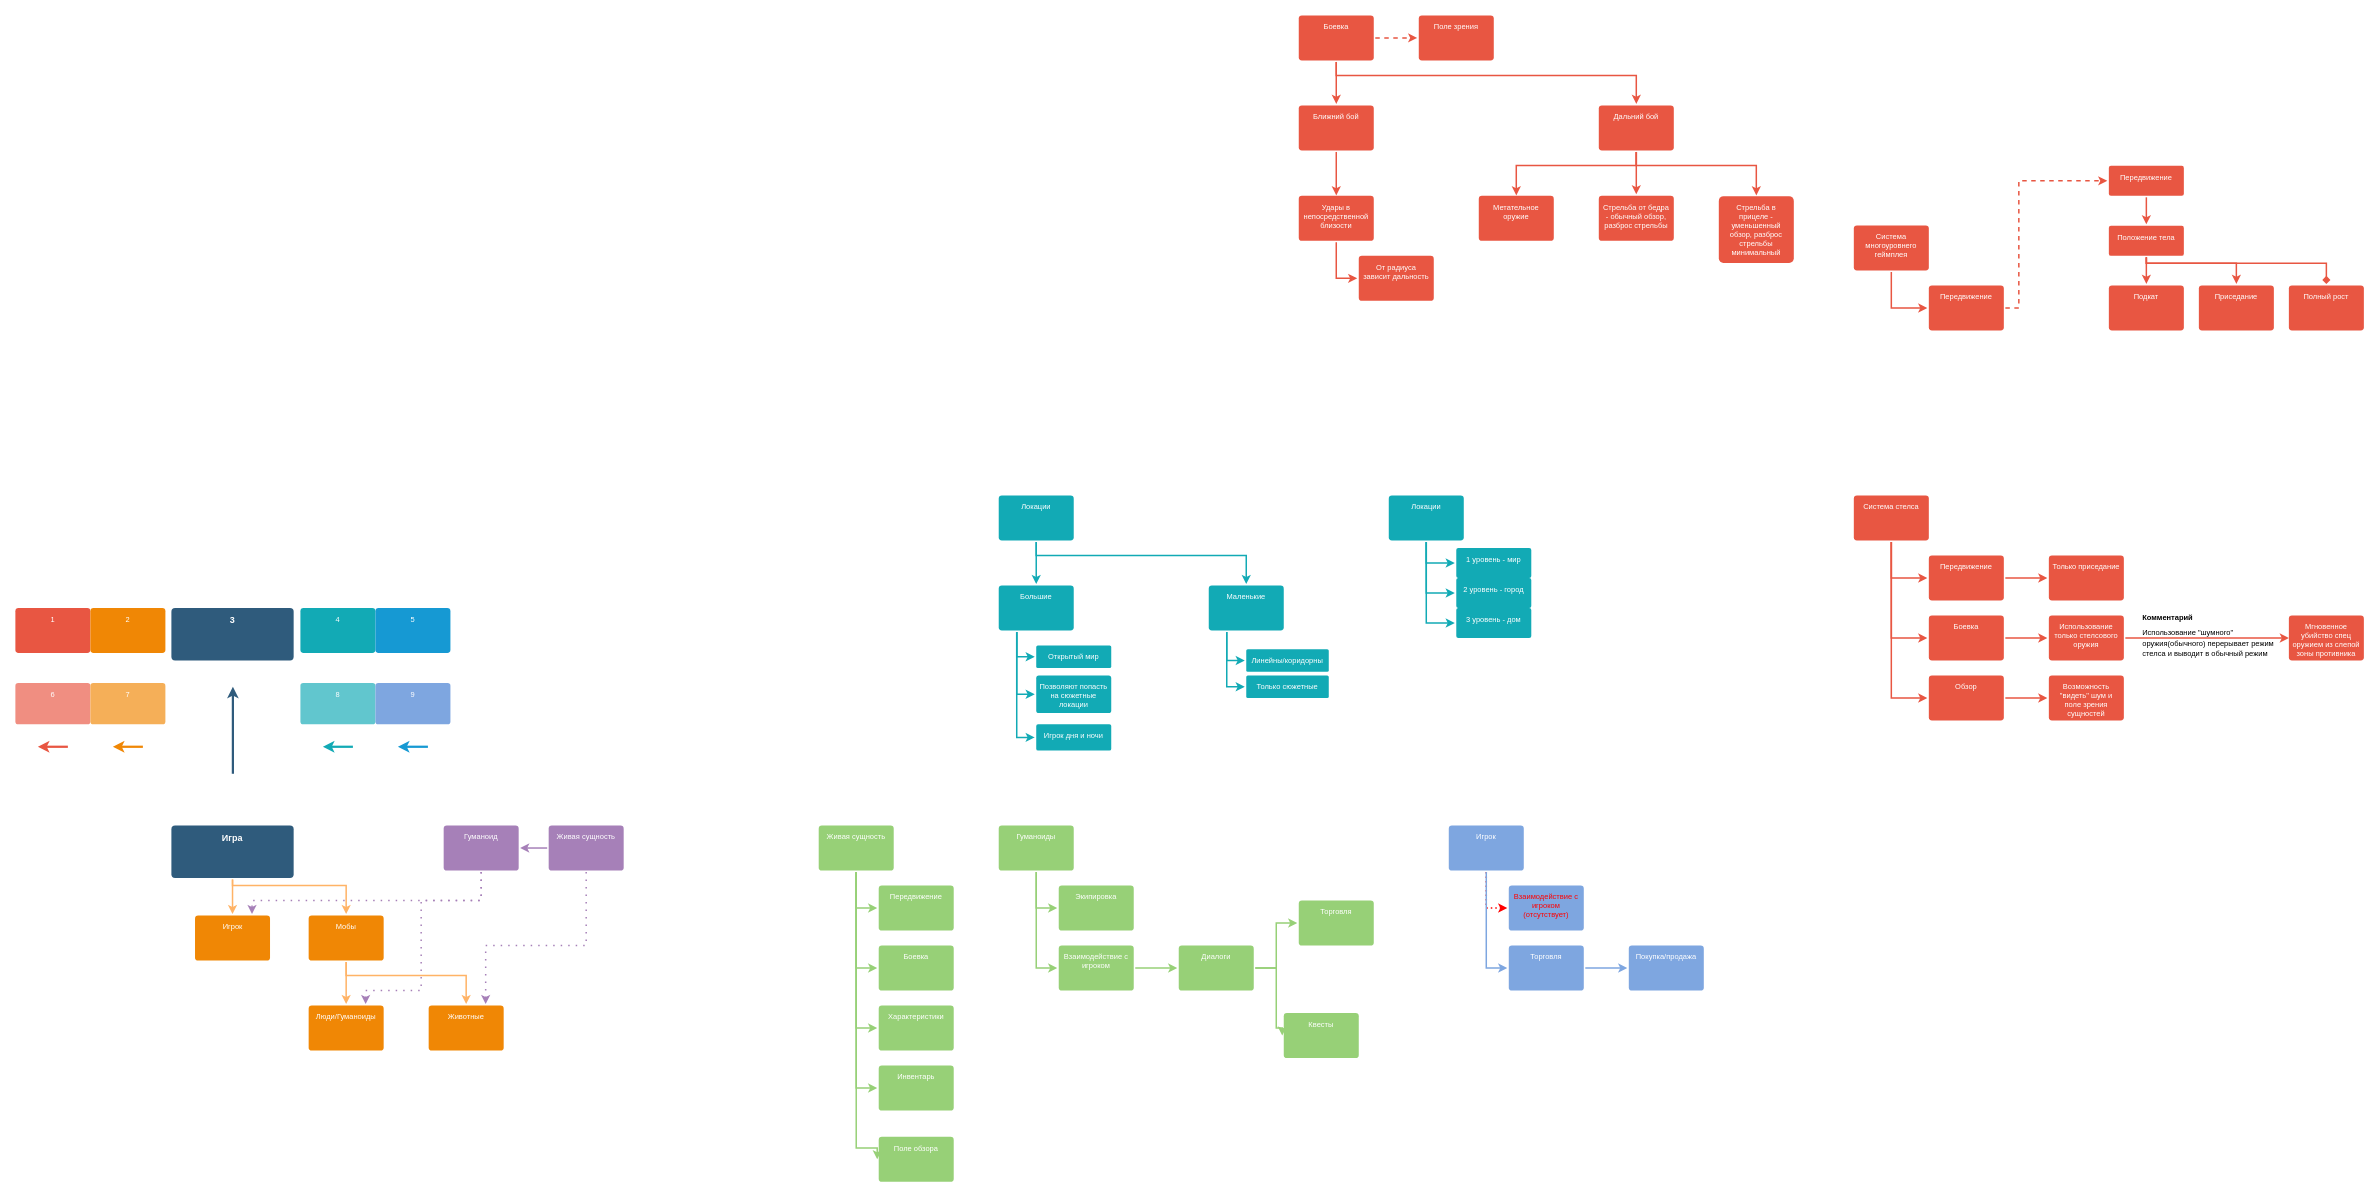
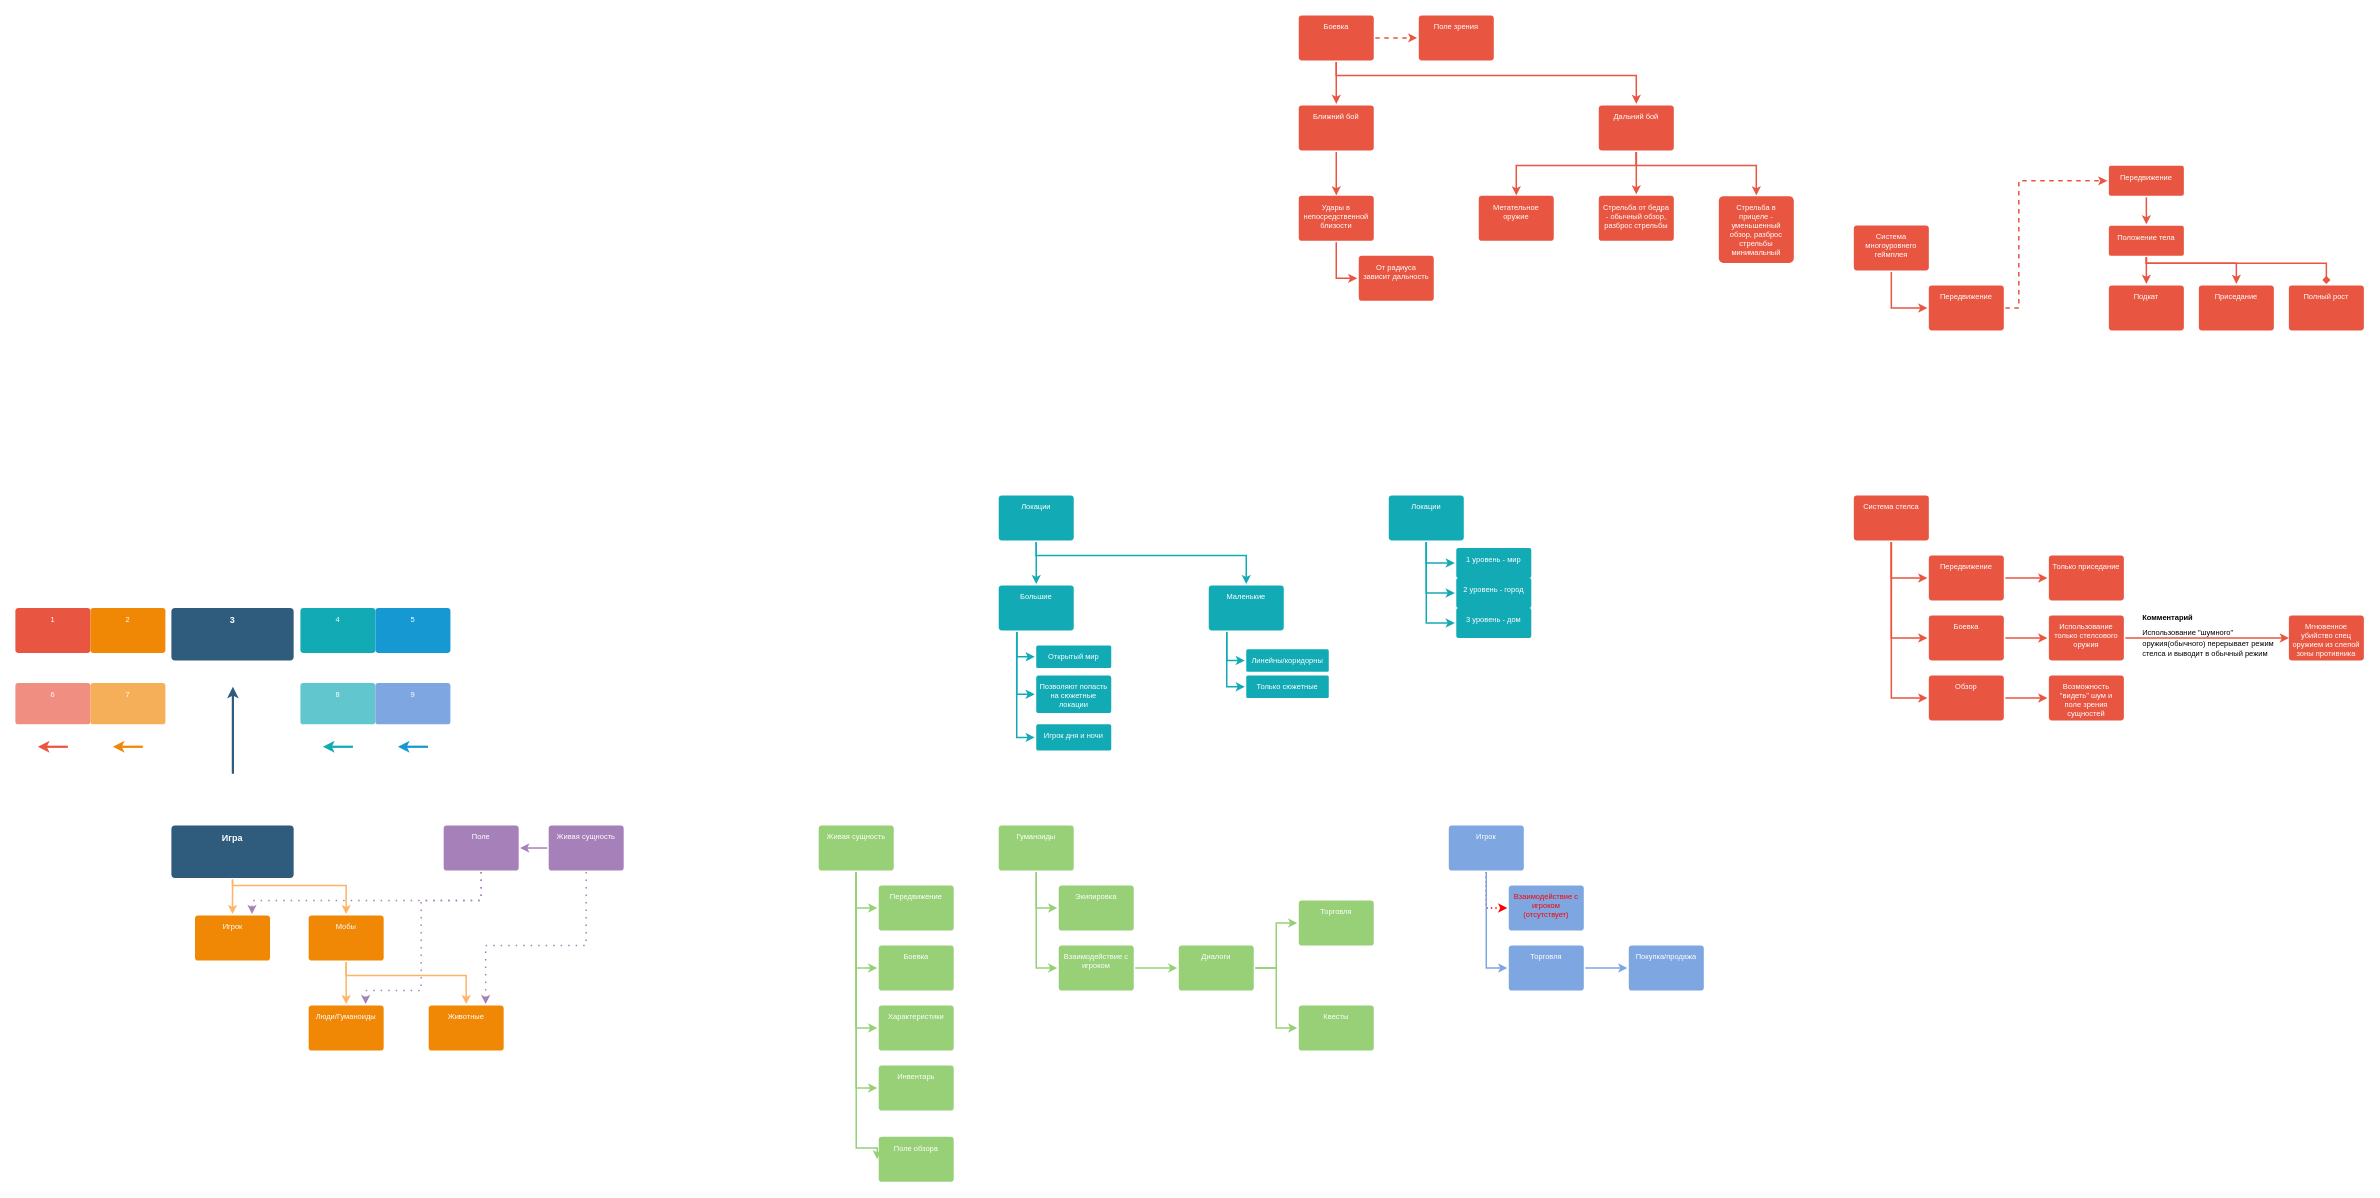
(481, 837) -> (481, 837)
(1321, 1035) -> (1336, 1028)
